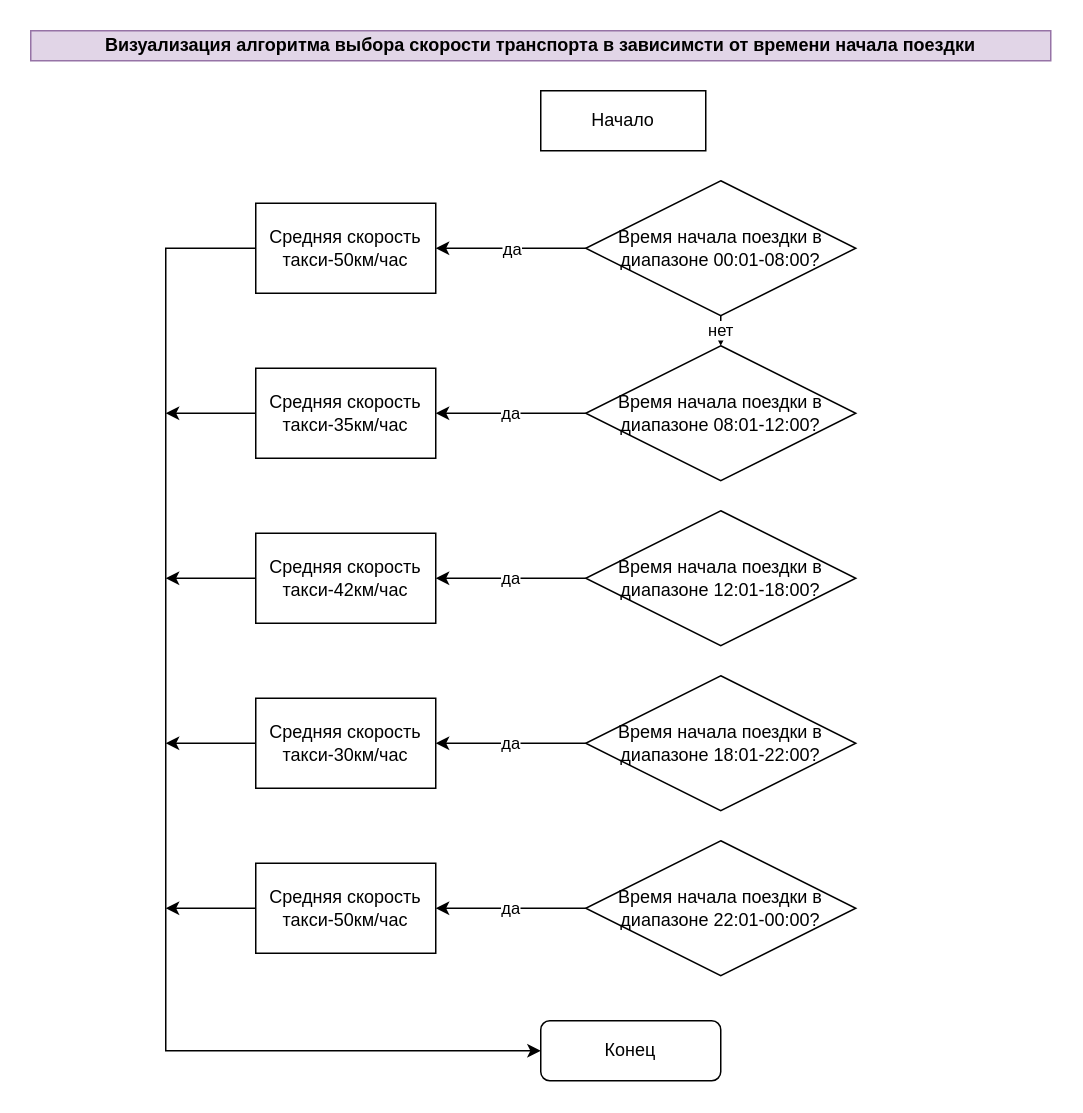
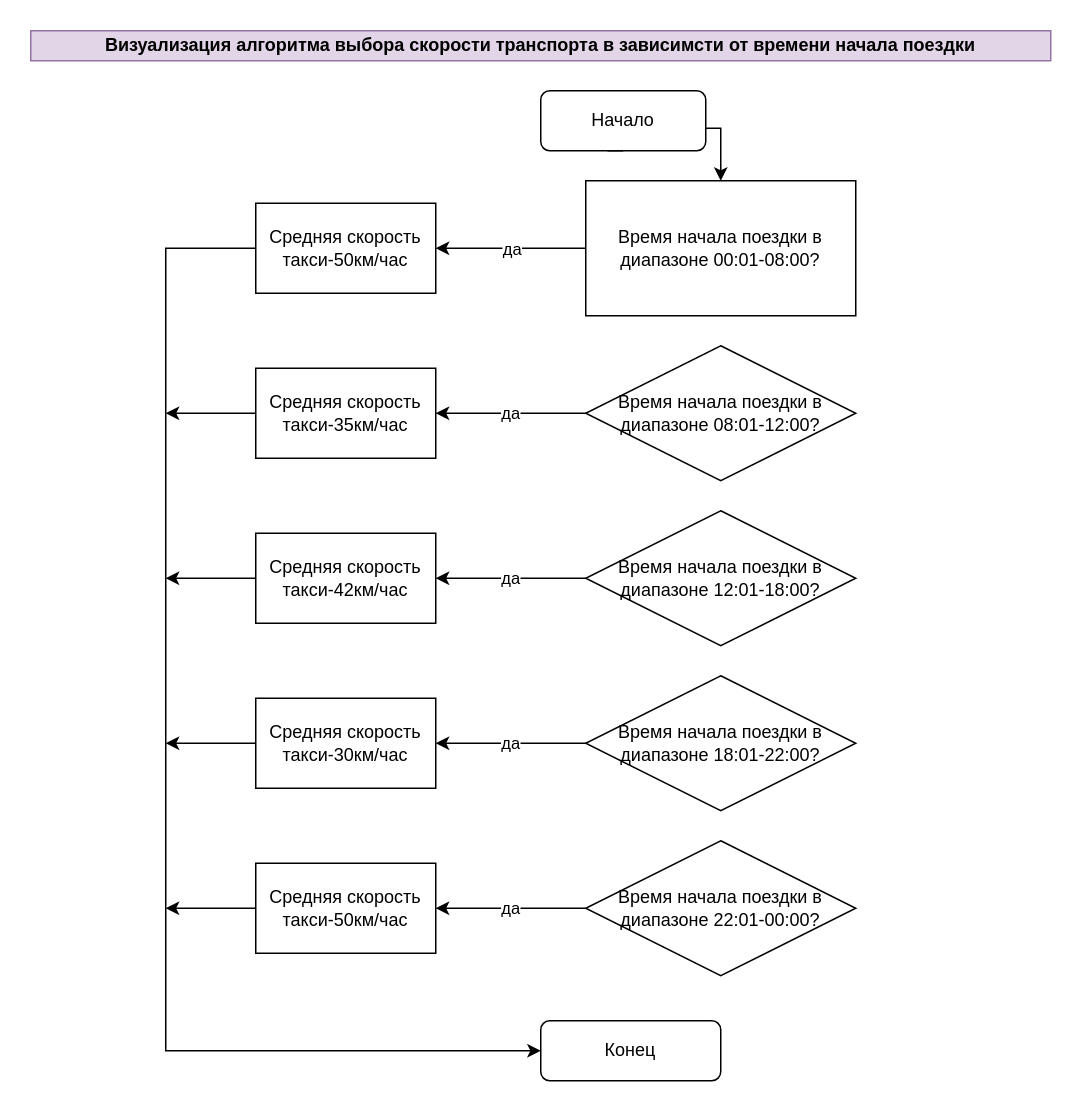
(623, 121) -> (623, 121)
none -> (721, 142)
(721, 248) -> (721, 248)
(721, 326) -> none
